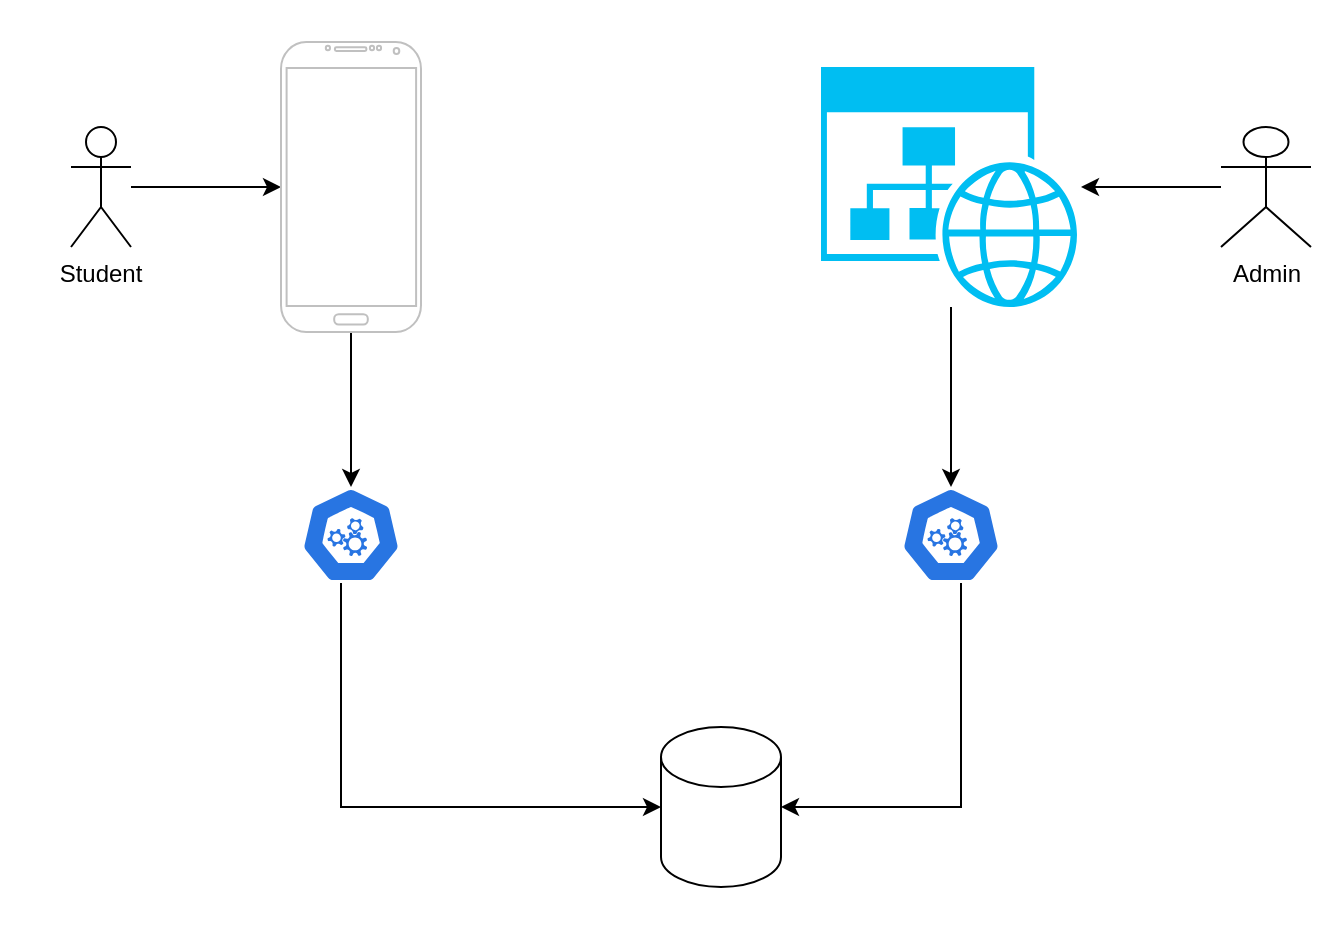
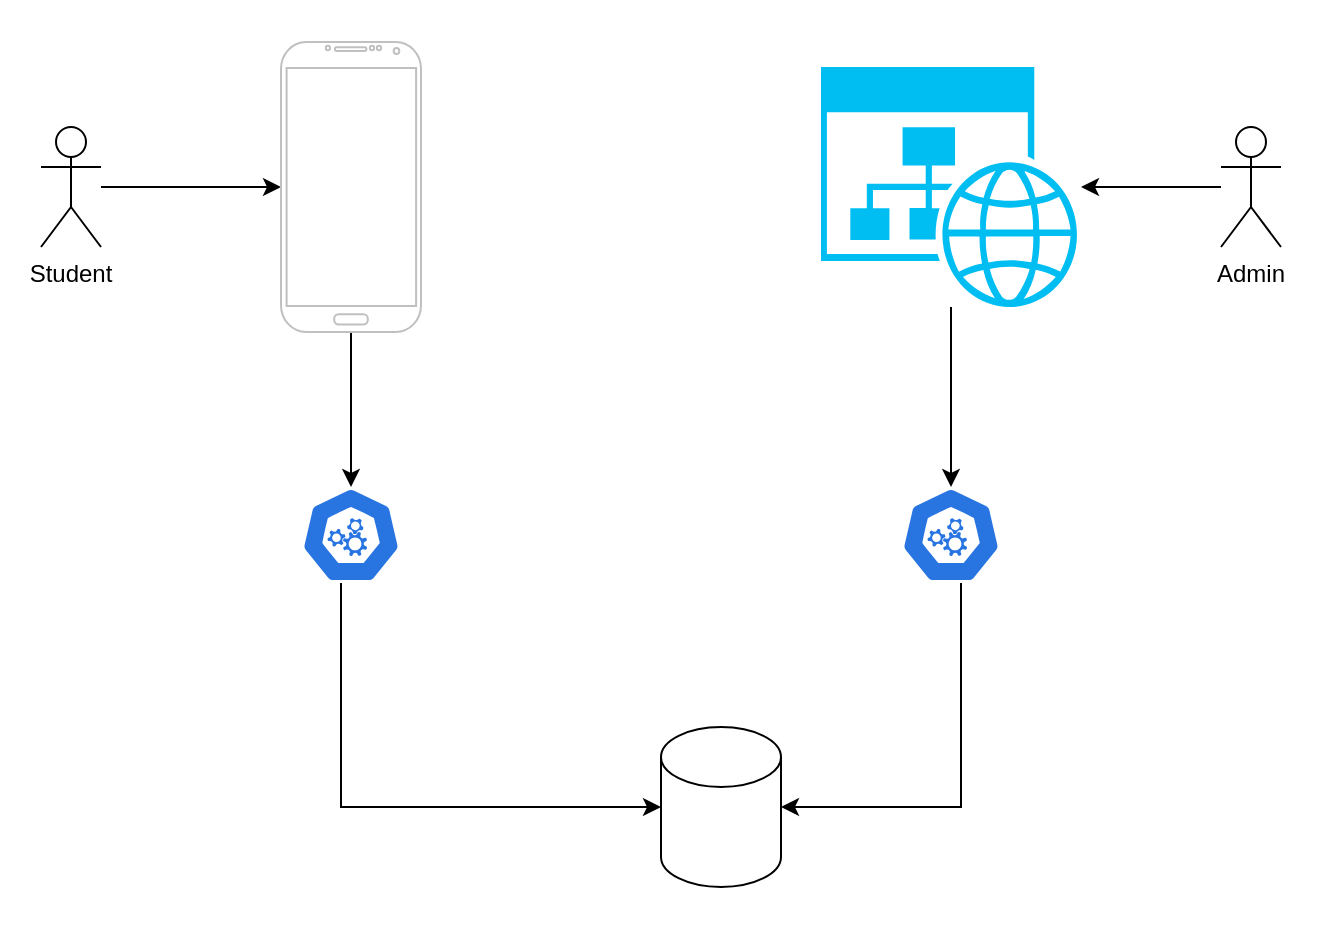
(101, 187) -> (71, 187)
(1266, 187) -> (1251, 187)
